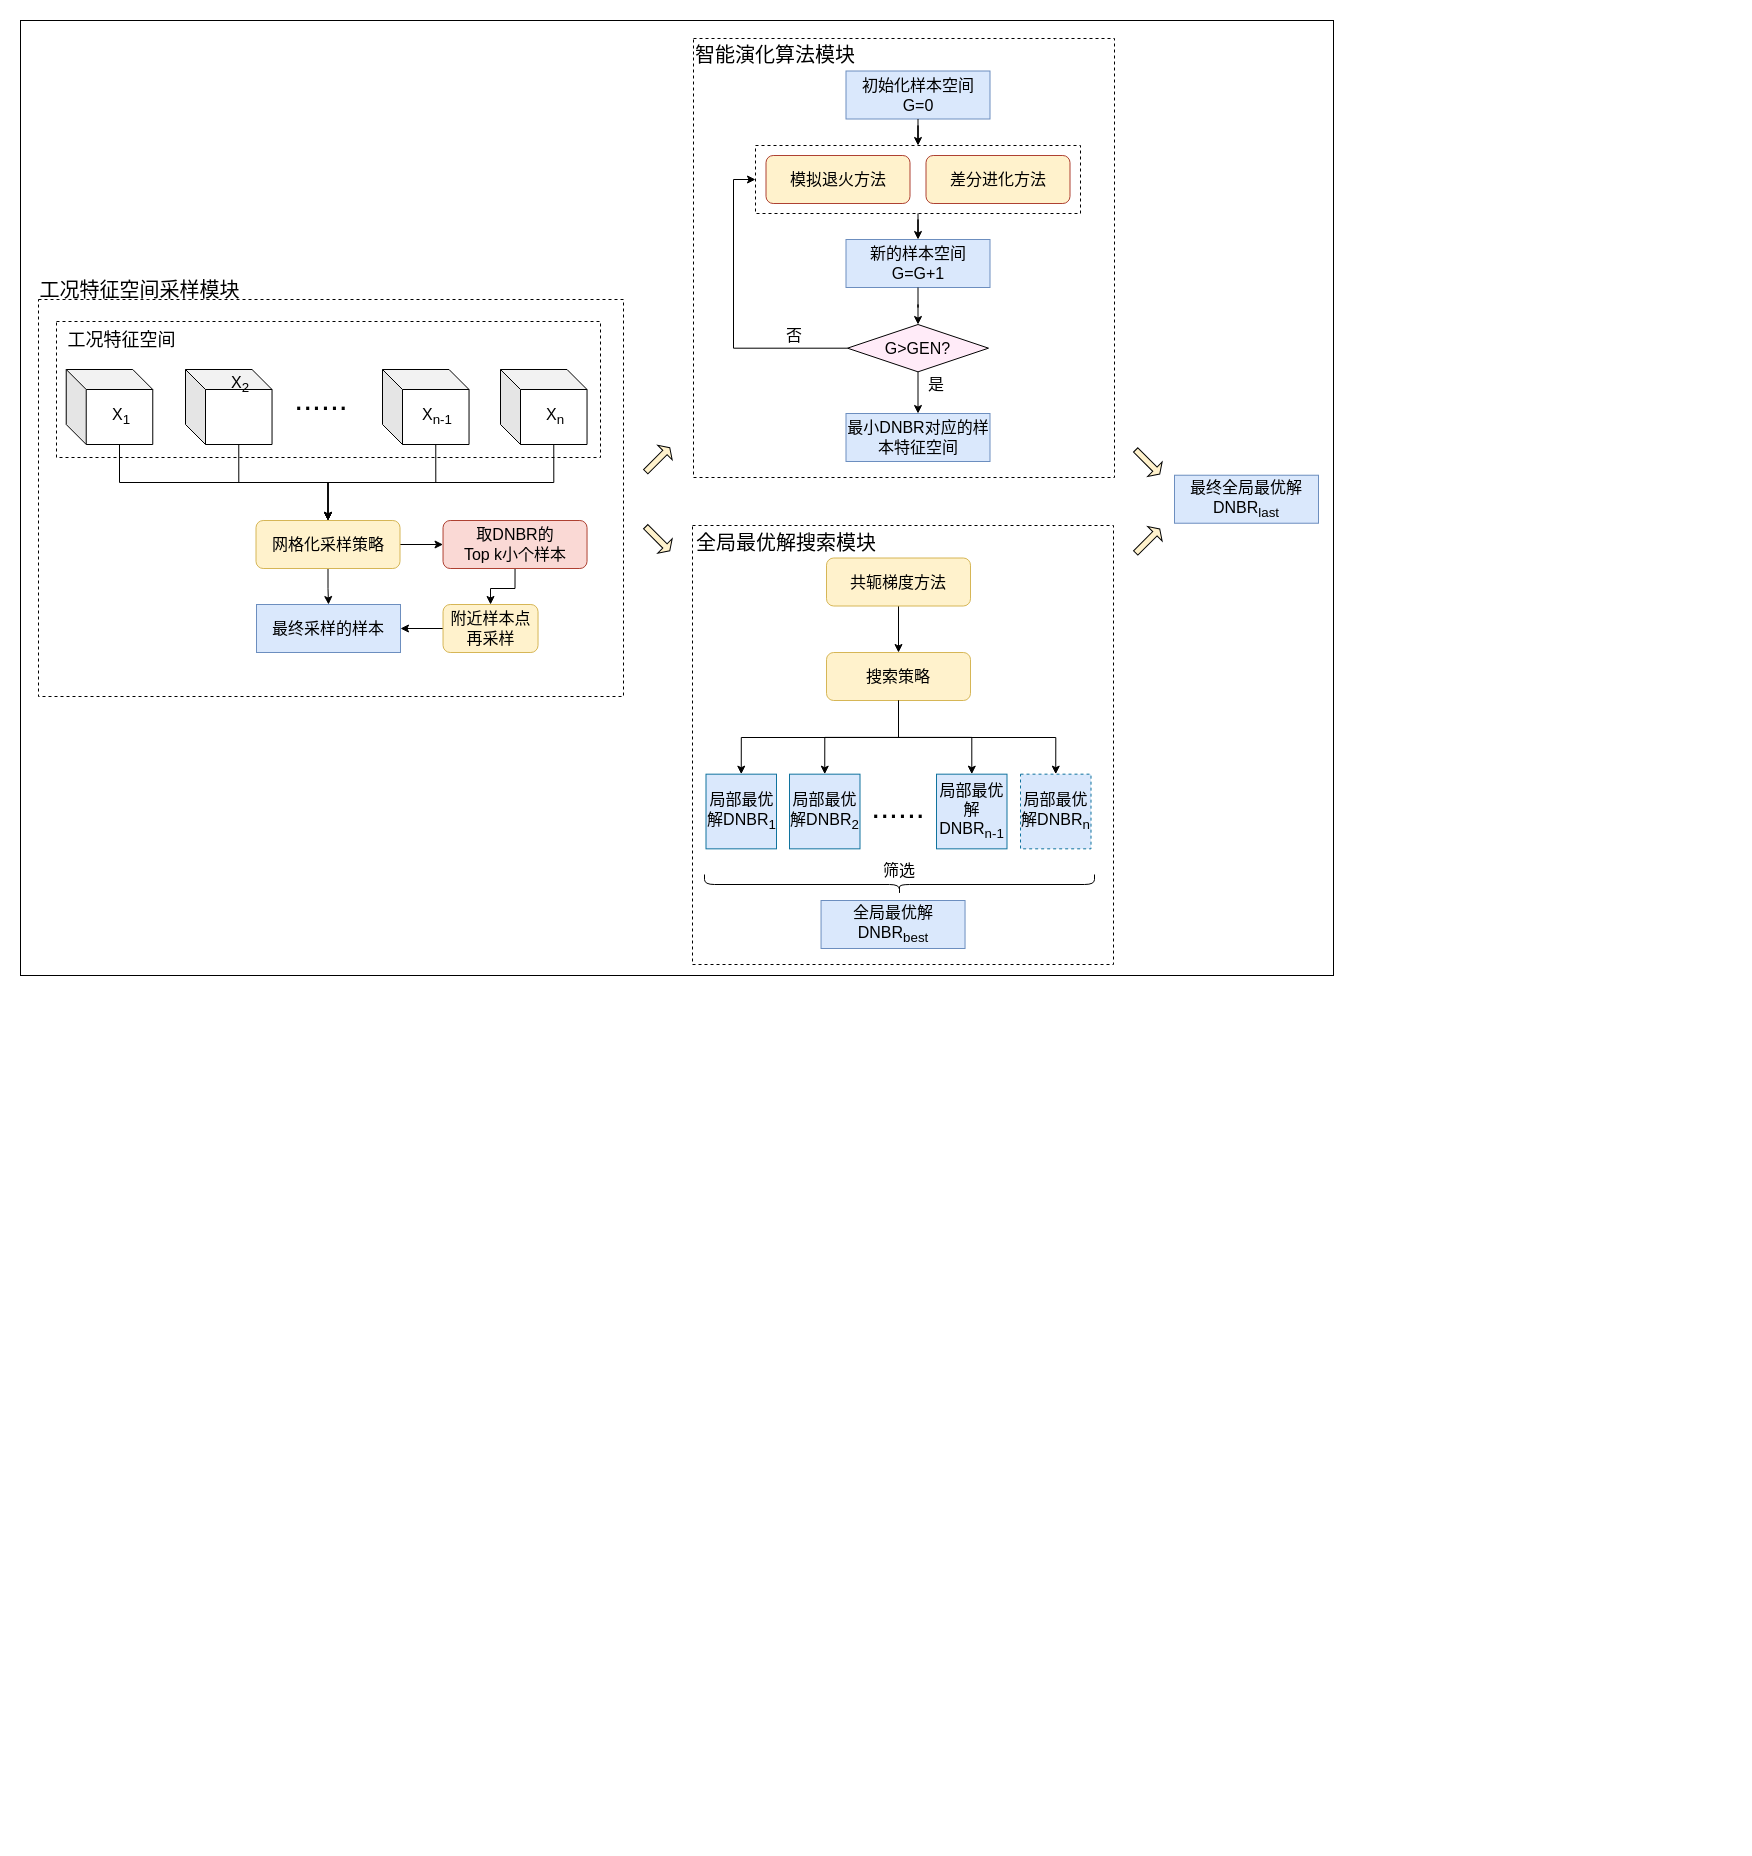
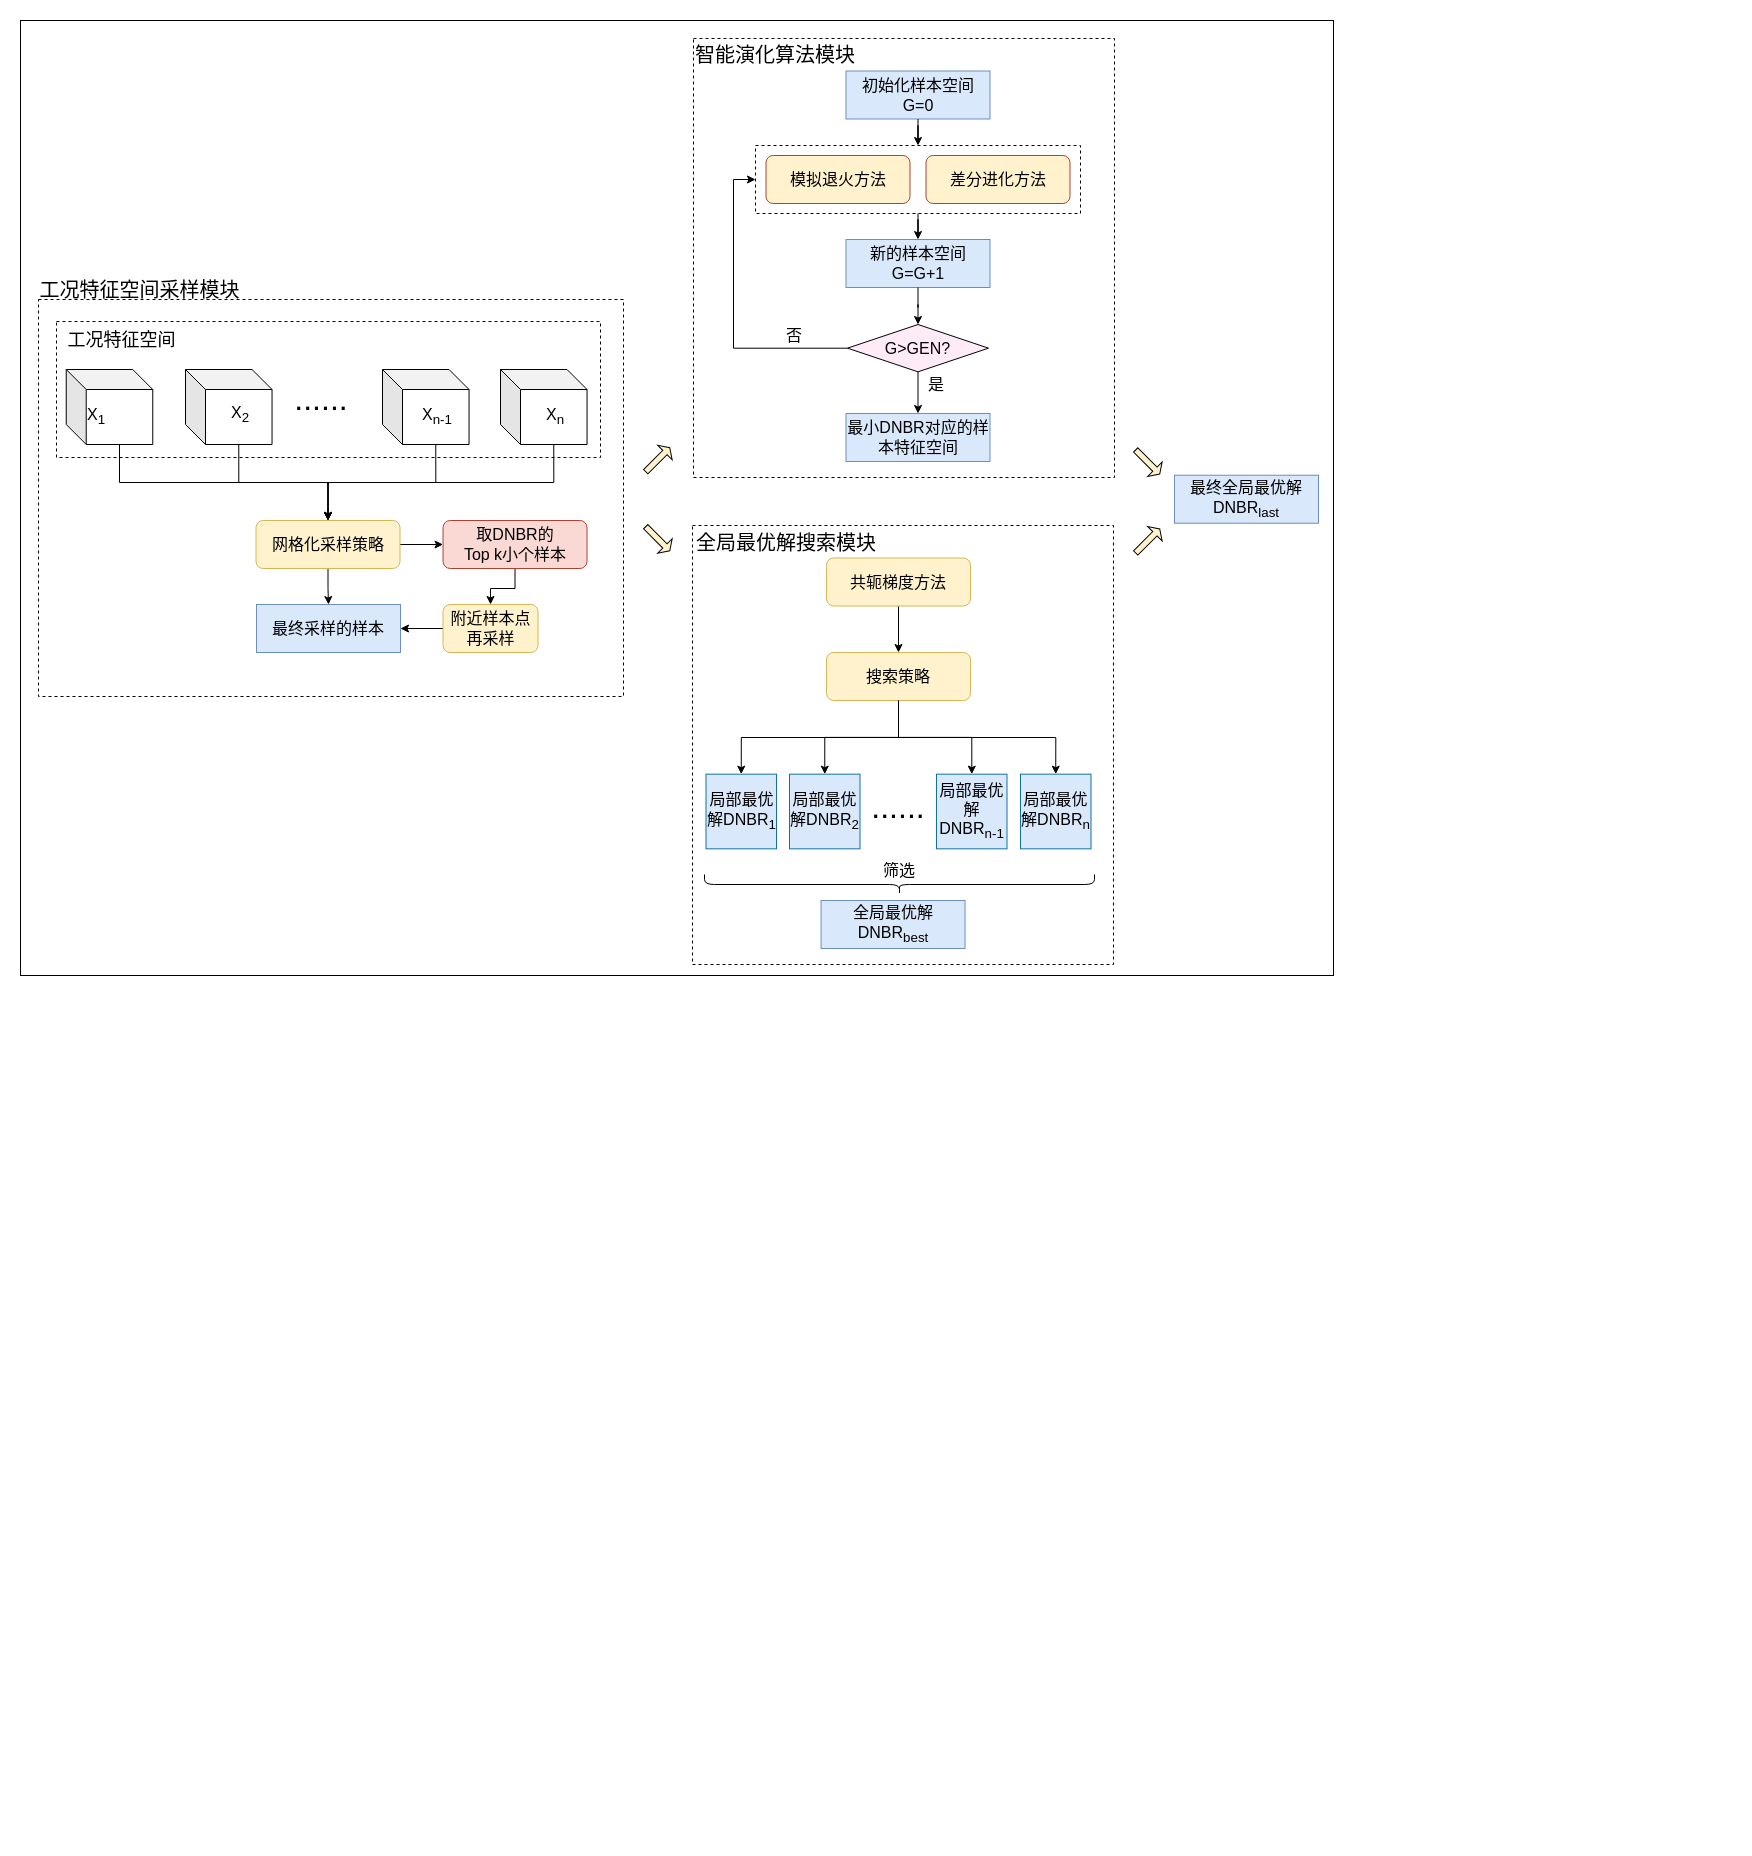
(241, 385) -> (241, 415)
(122, 417) -> (97, 417)
(1056, 812) -> (1056, 812)
